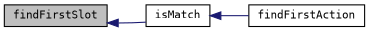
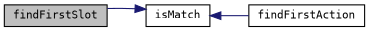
(132, 23) -> (121, 8)
